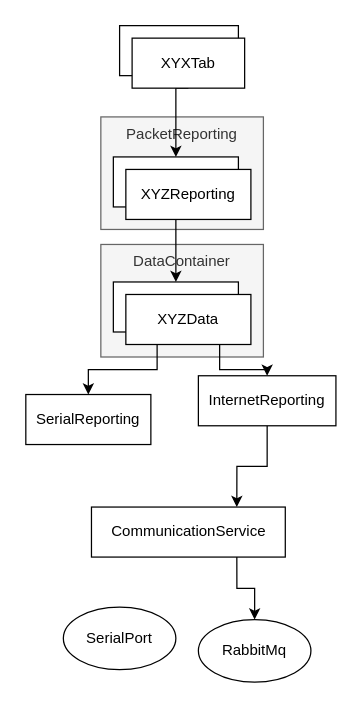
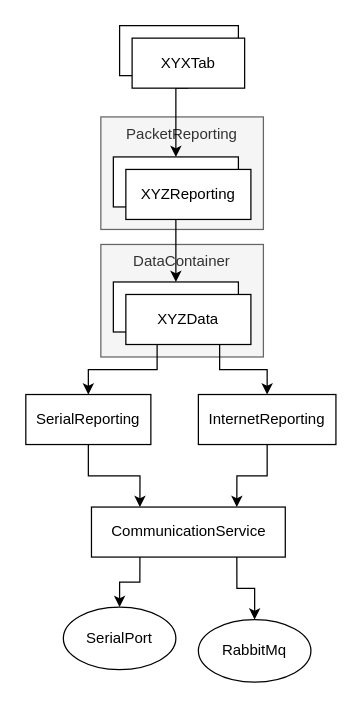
(267, 401) -> (267, 419)
none -> (109, 476)
none -> (134, 582)
